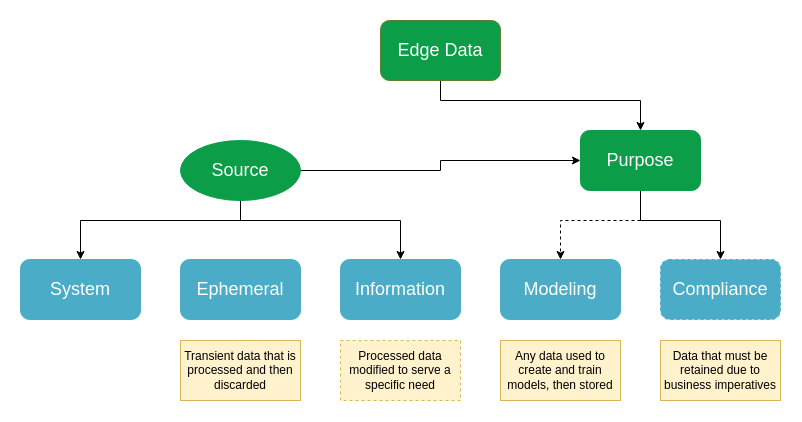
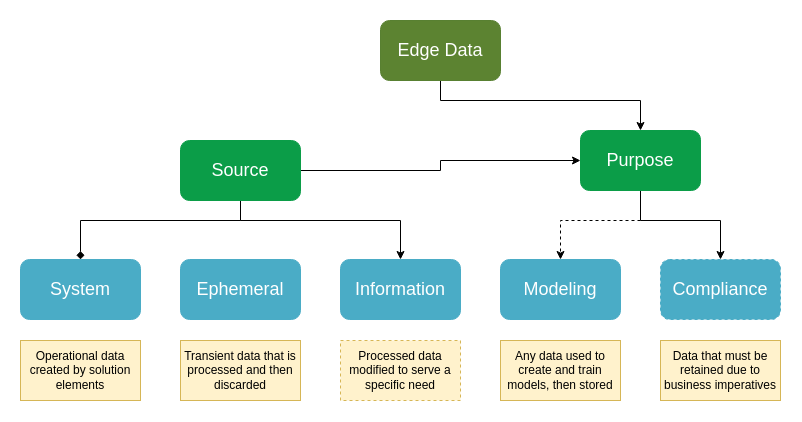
(441, 51) -> (441, 51)
(241, 171) -> (241, 171)
(81, 251) -> (81, 251)
none -> (81, 371)
